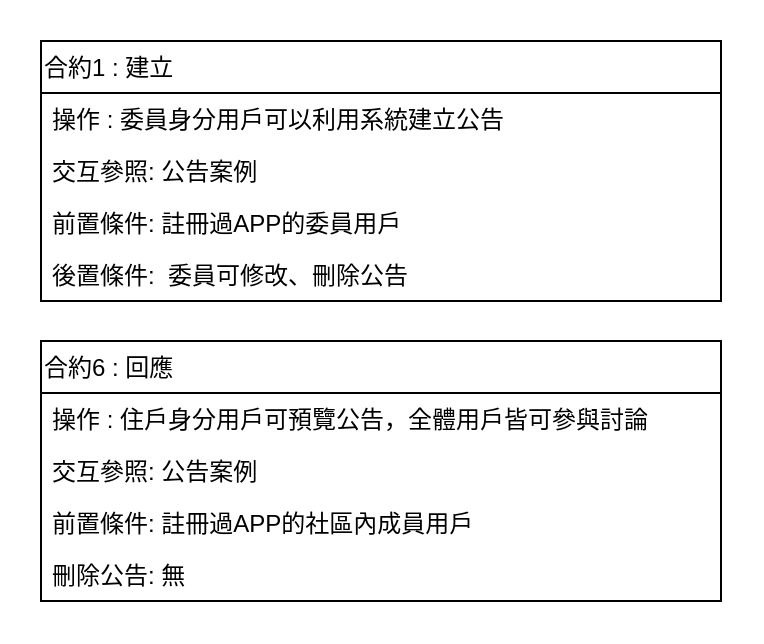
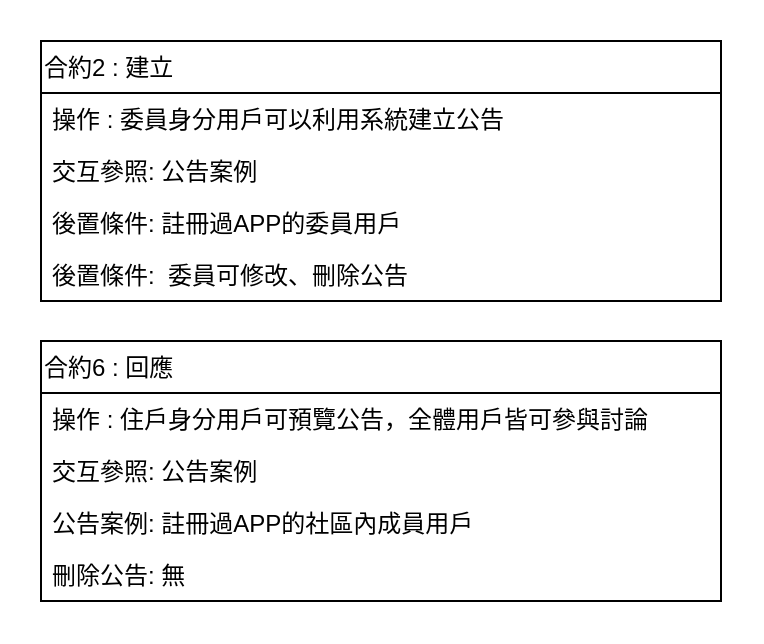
(110, 68) -> (110, 68)
(223, 224) -> (223, 224)
(259, 524) -> (259, 524)
